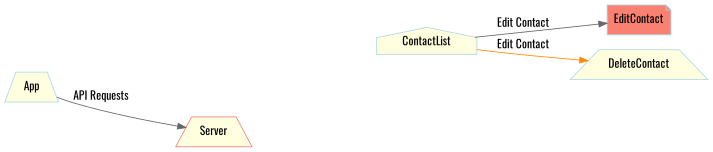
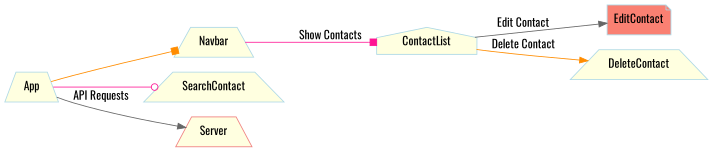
none -> (214, 42)
(524, 45) -> (524, 45)
none -> (214, 87)
